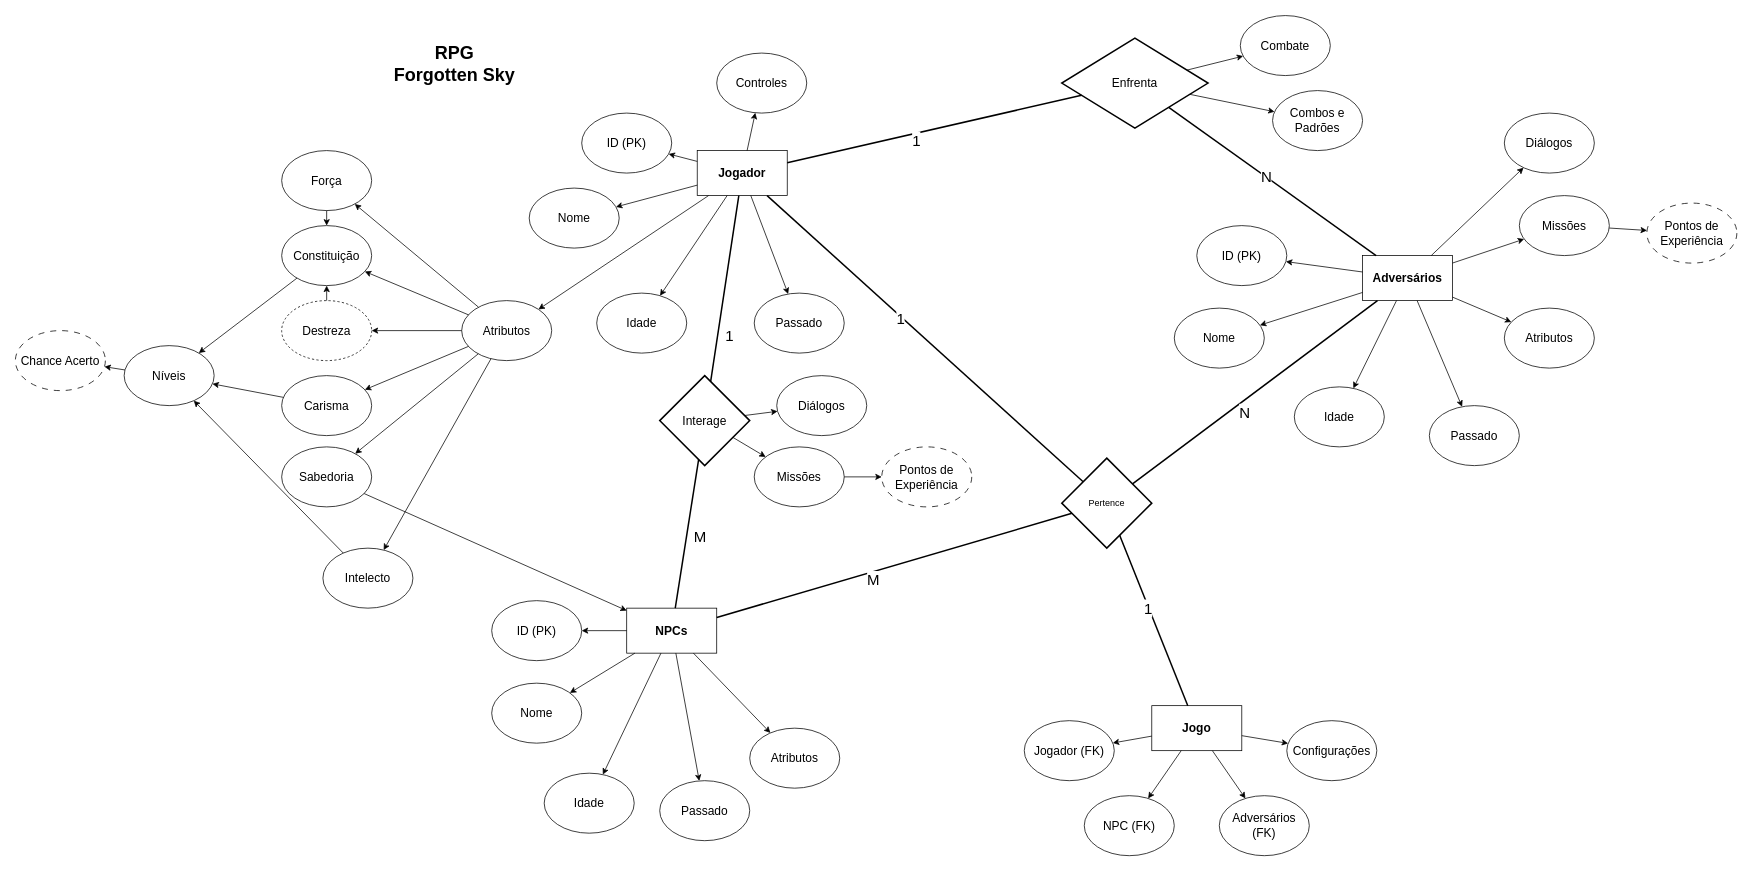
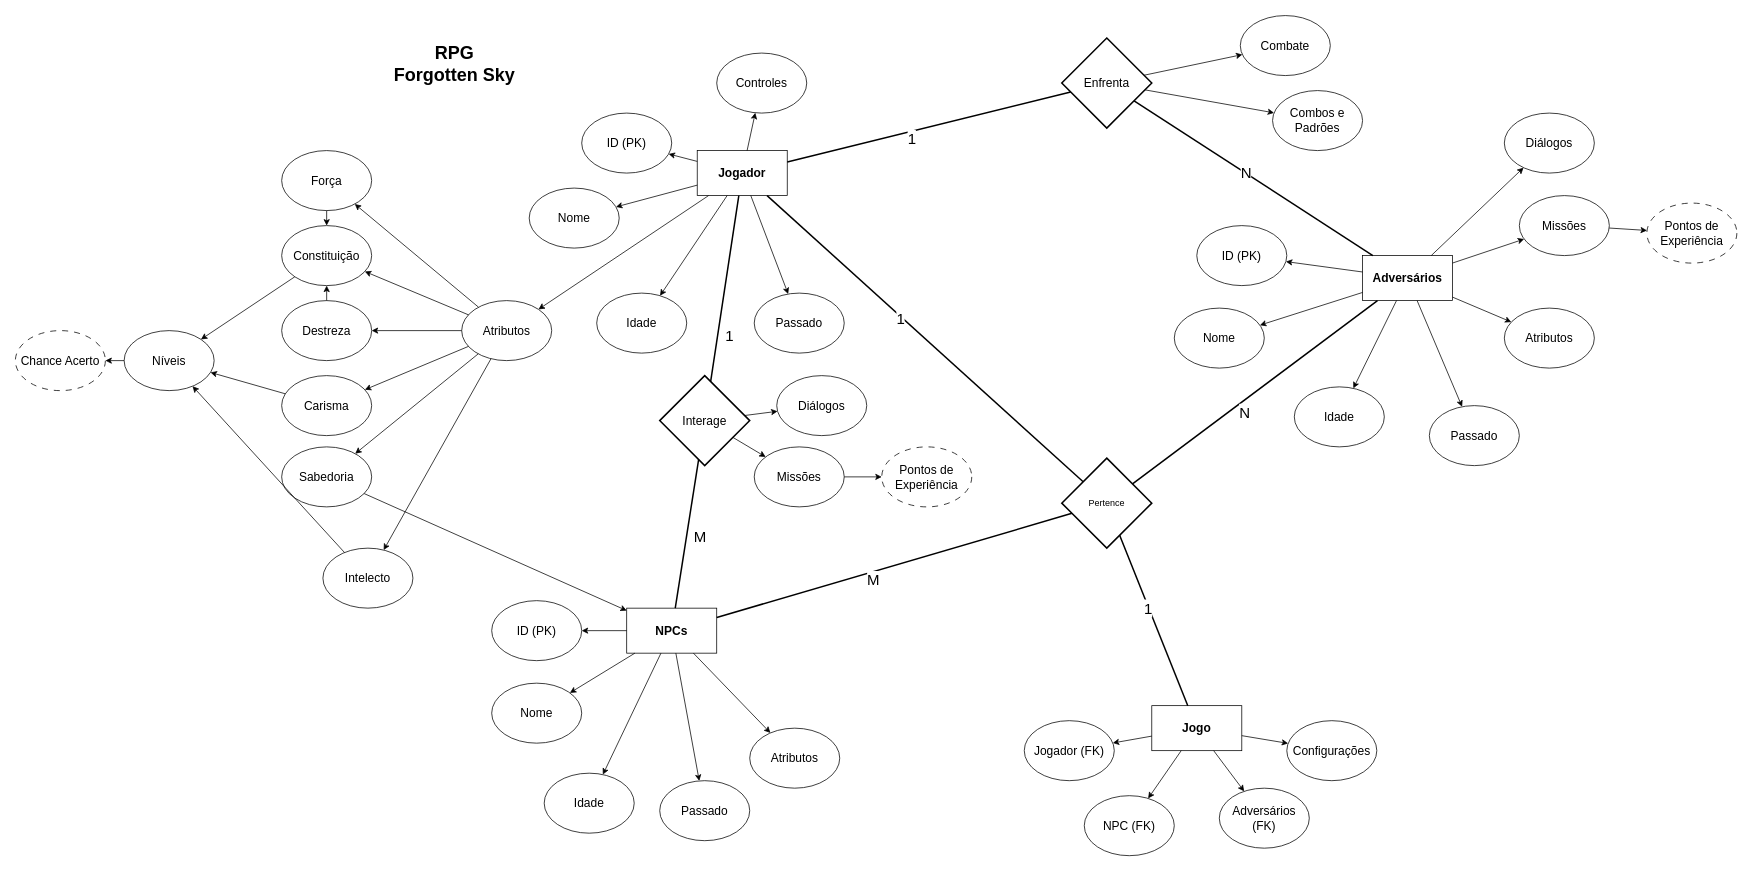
(1135, 83) -> (1107, 83)
(327, 330) -> (327, 330)
(169, 375) -> (169, 360)
(1264, 825) -> (1264, 818)
